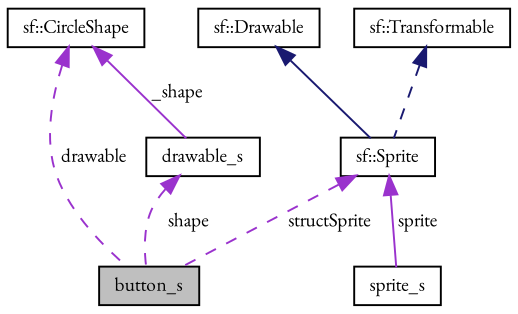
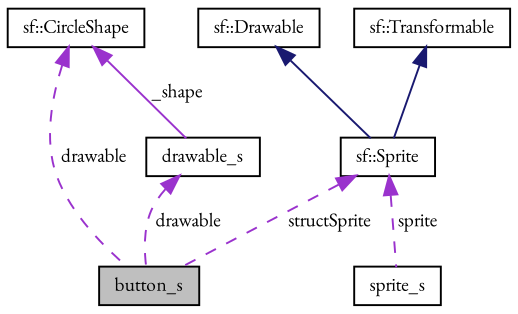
(407, 102) -> (407, 102)
(187, 221) -> (187, 221)
(393, 231) -> (393, 231)
